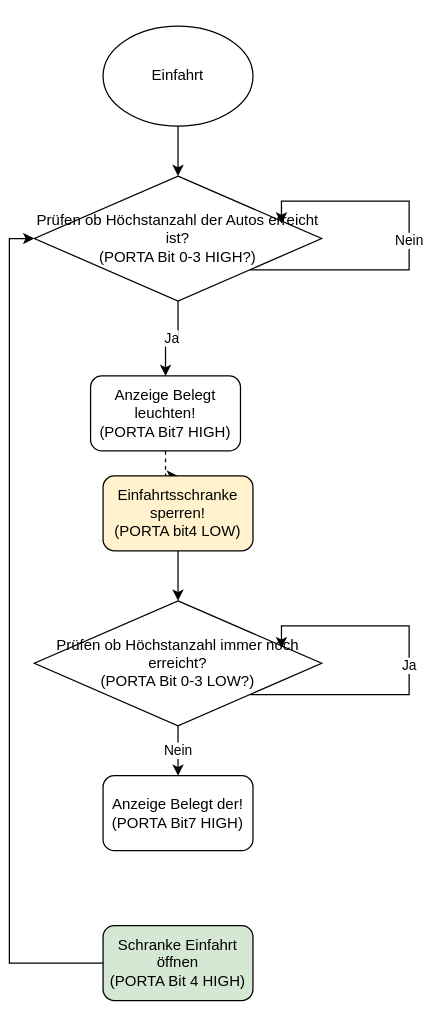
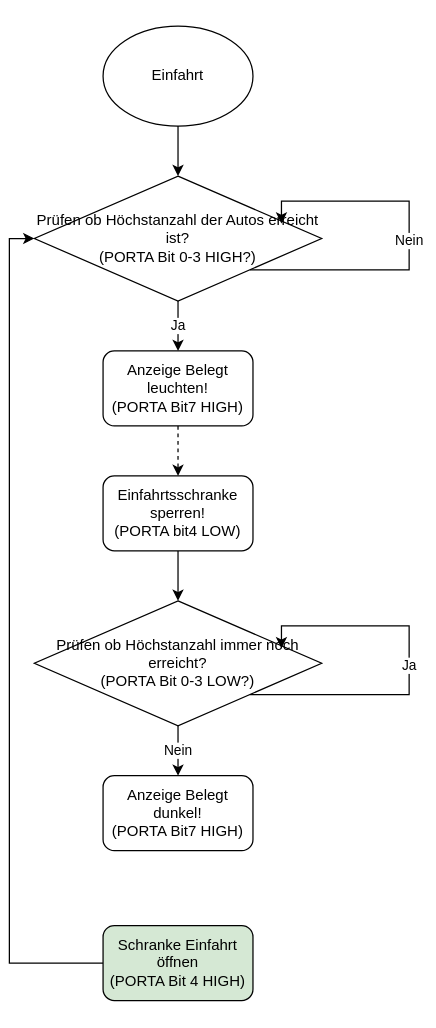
(166, 413) -> (178, 388)
(178, 513) -> (178, 513)
(178, 813) -> (178, 813)
